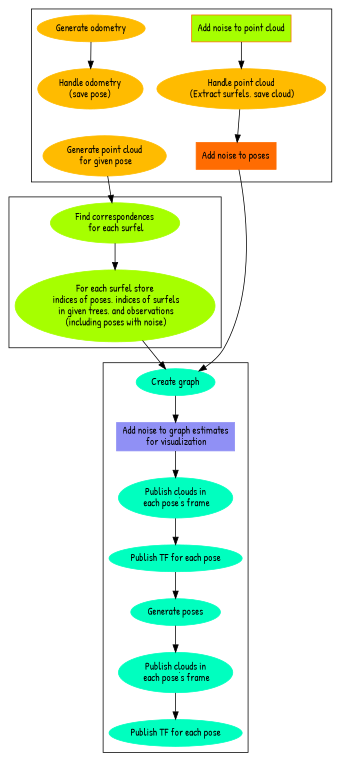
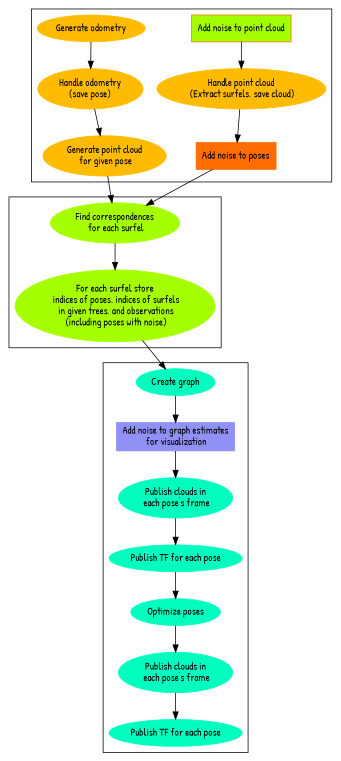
none -> (97, 119)
(245, 274) -> (180, 187)
(176, 612) -> (176, 612)
